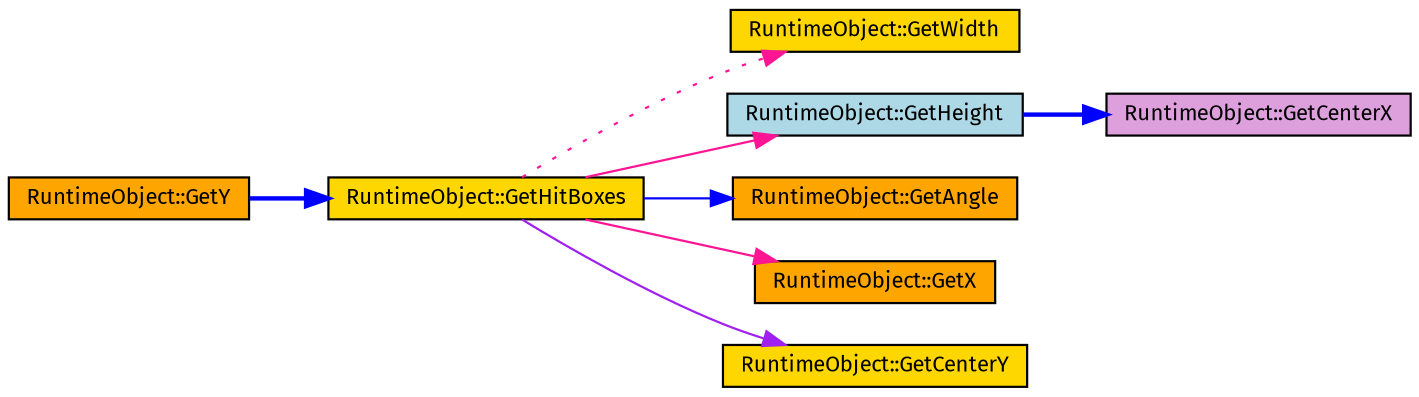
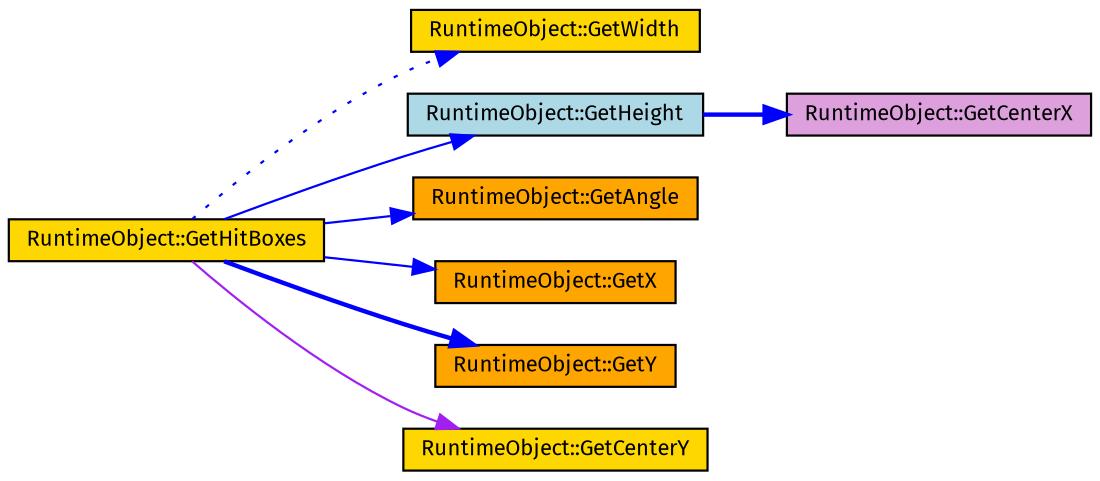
(640, 111) -> (308, 129)
(670, 159) -> (338, 178)
(278, 198) -> (338, 302)
(670, 238) -> (368, 262)
